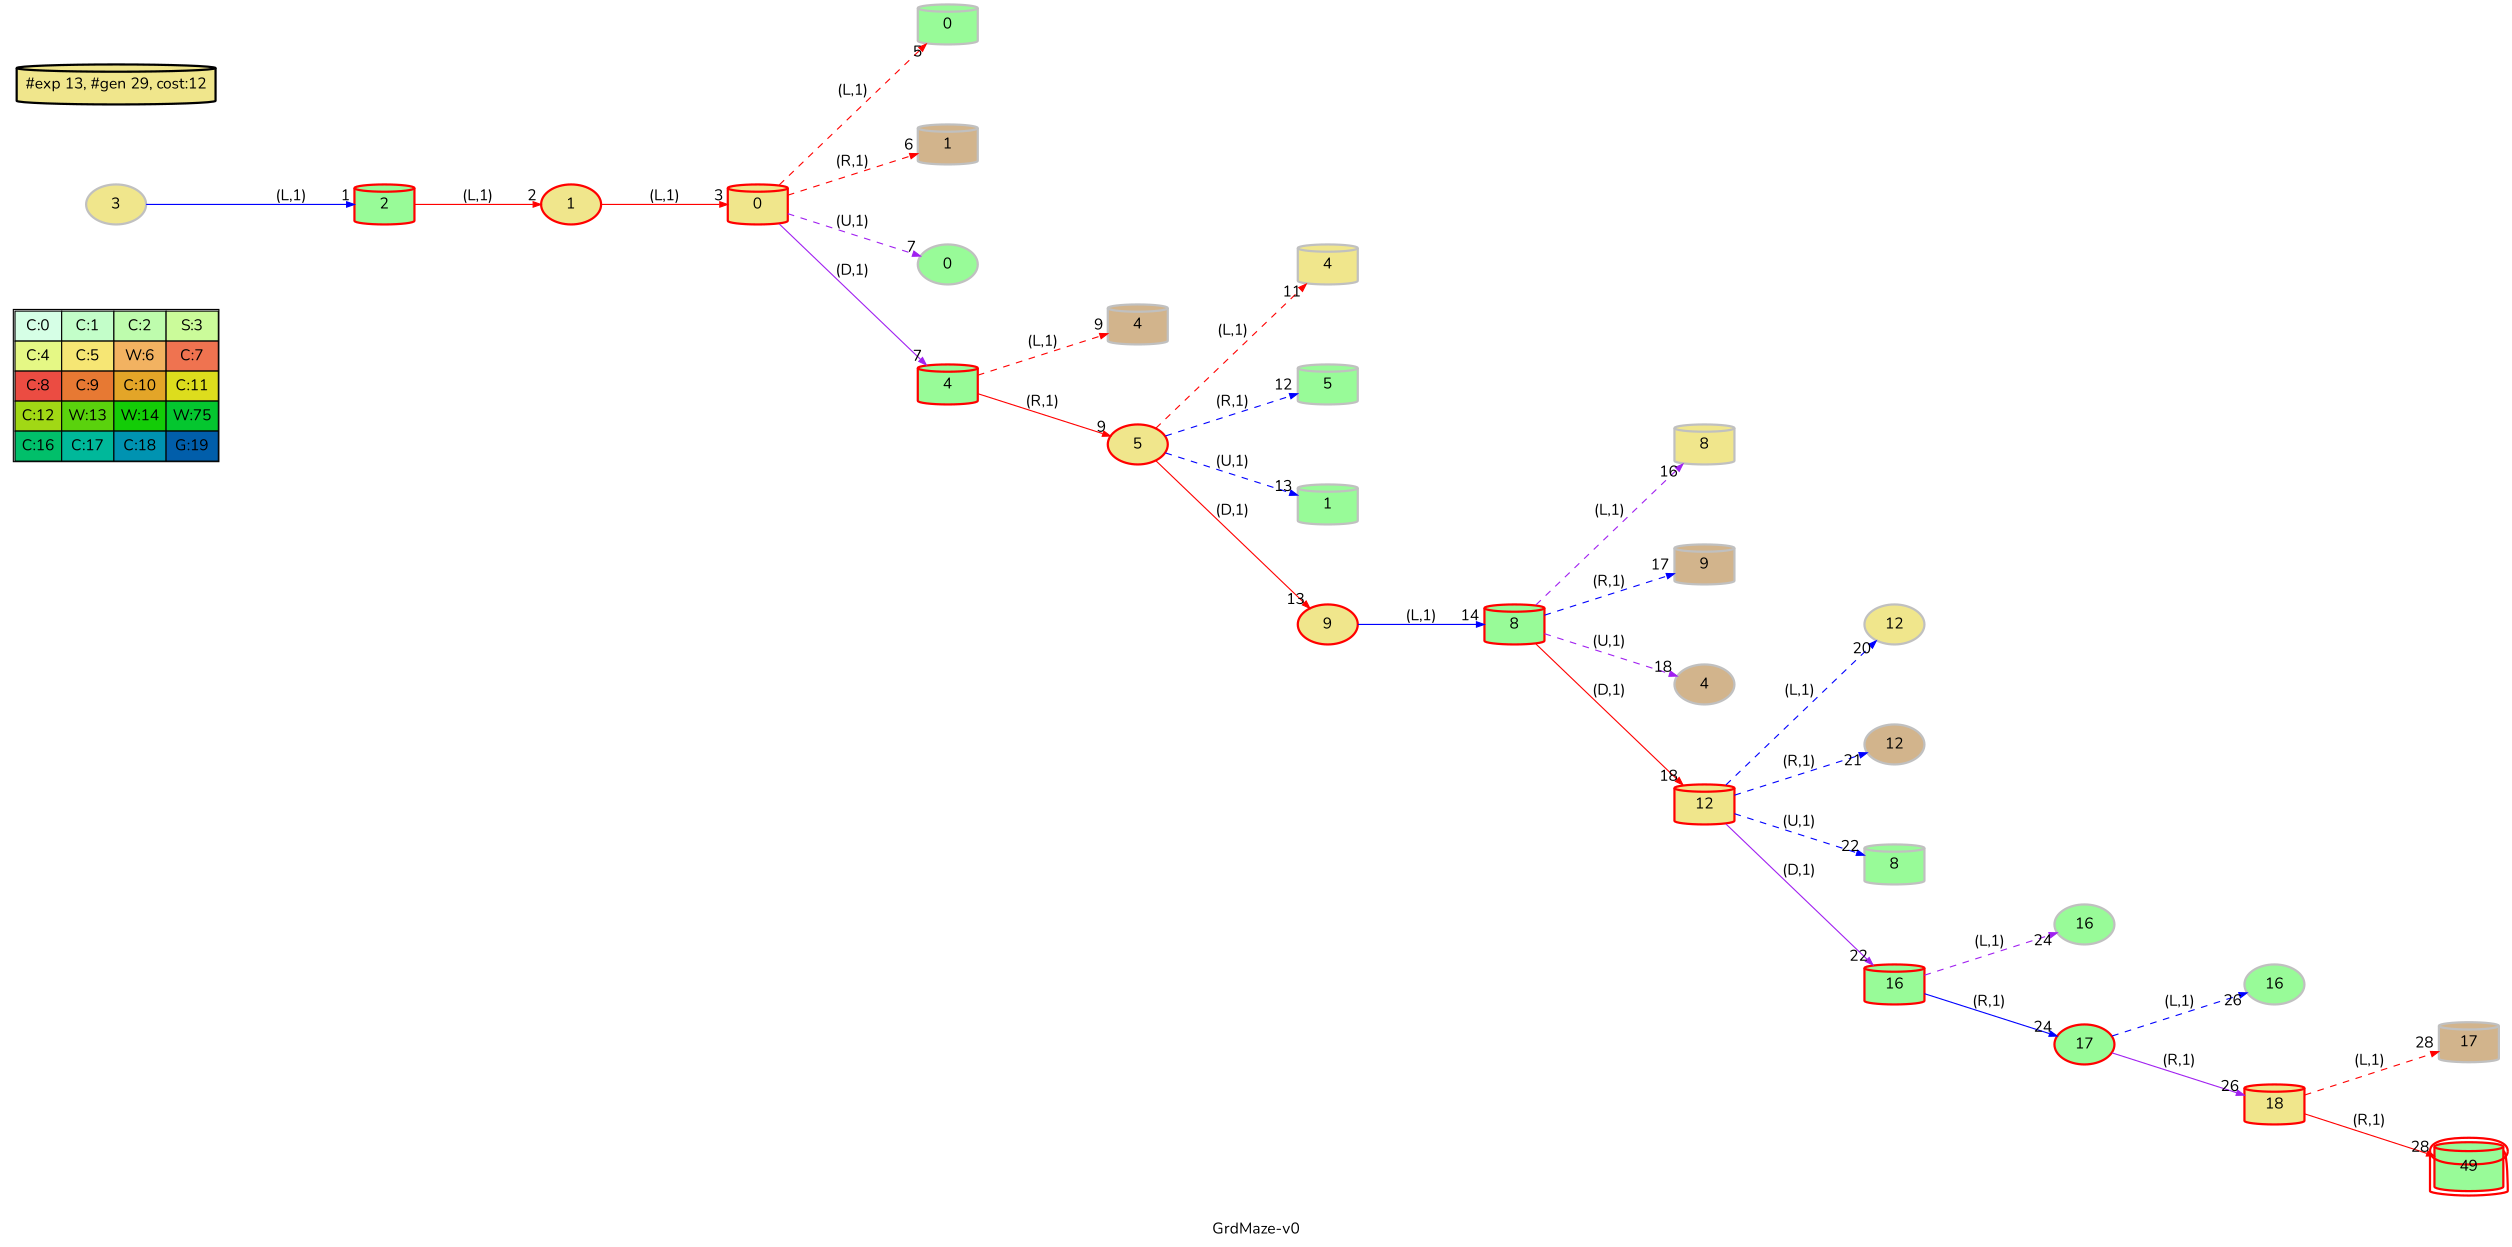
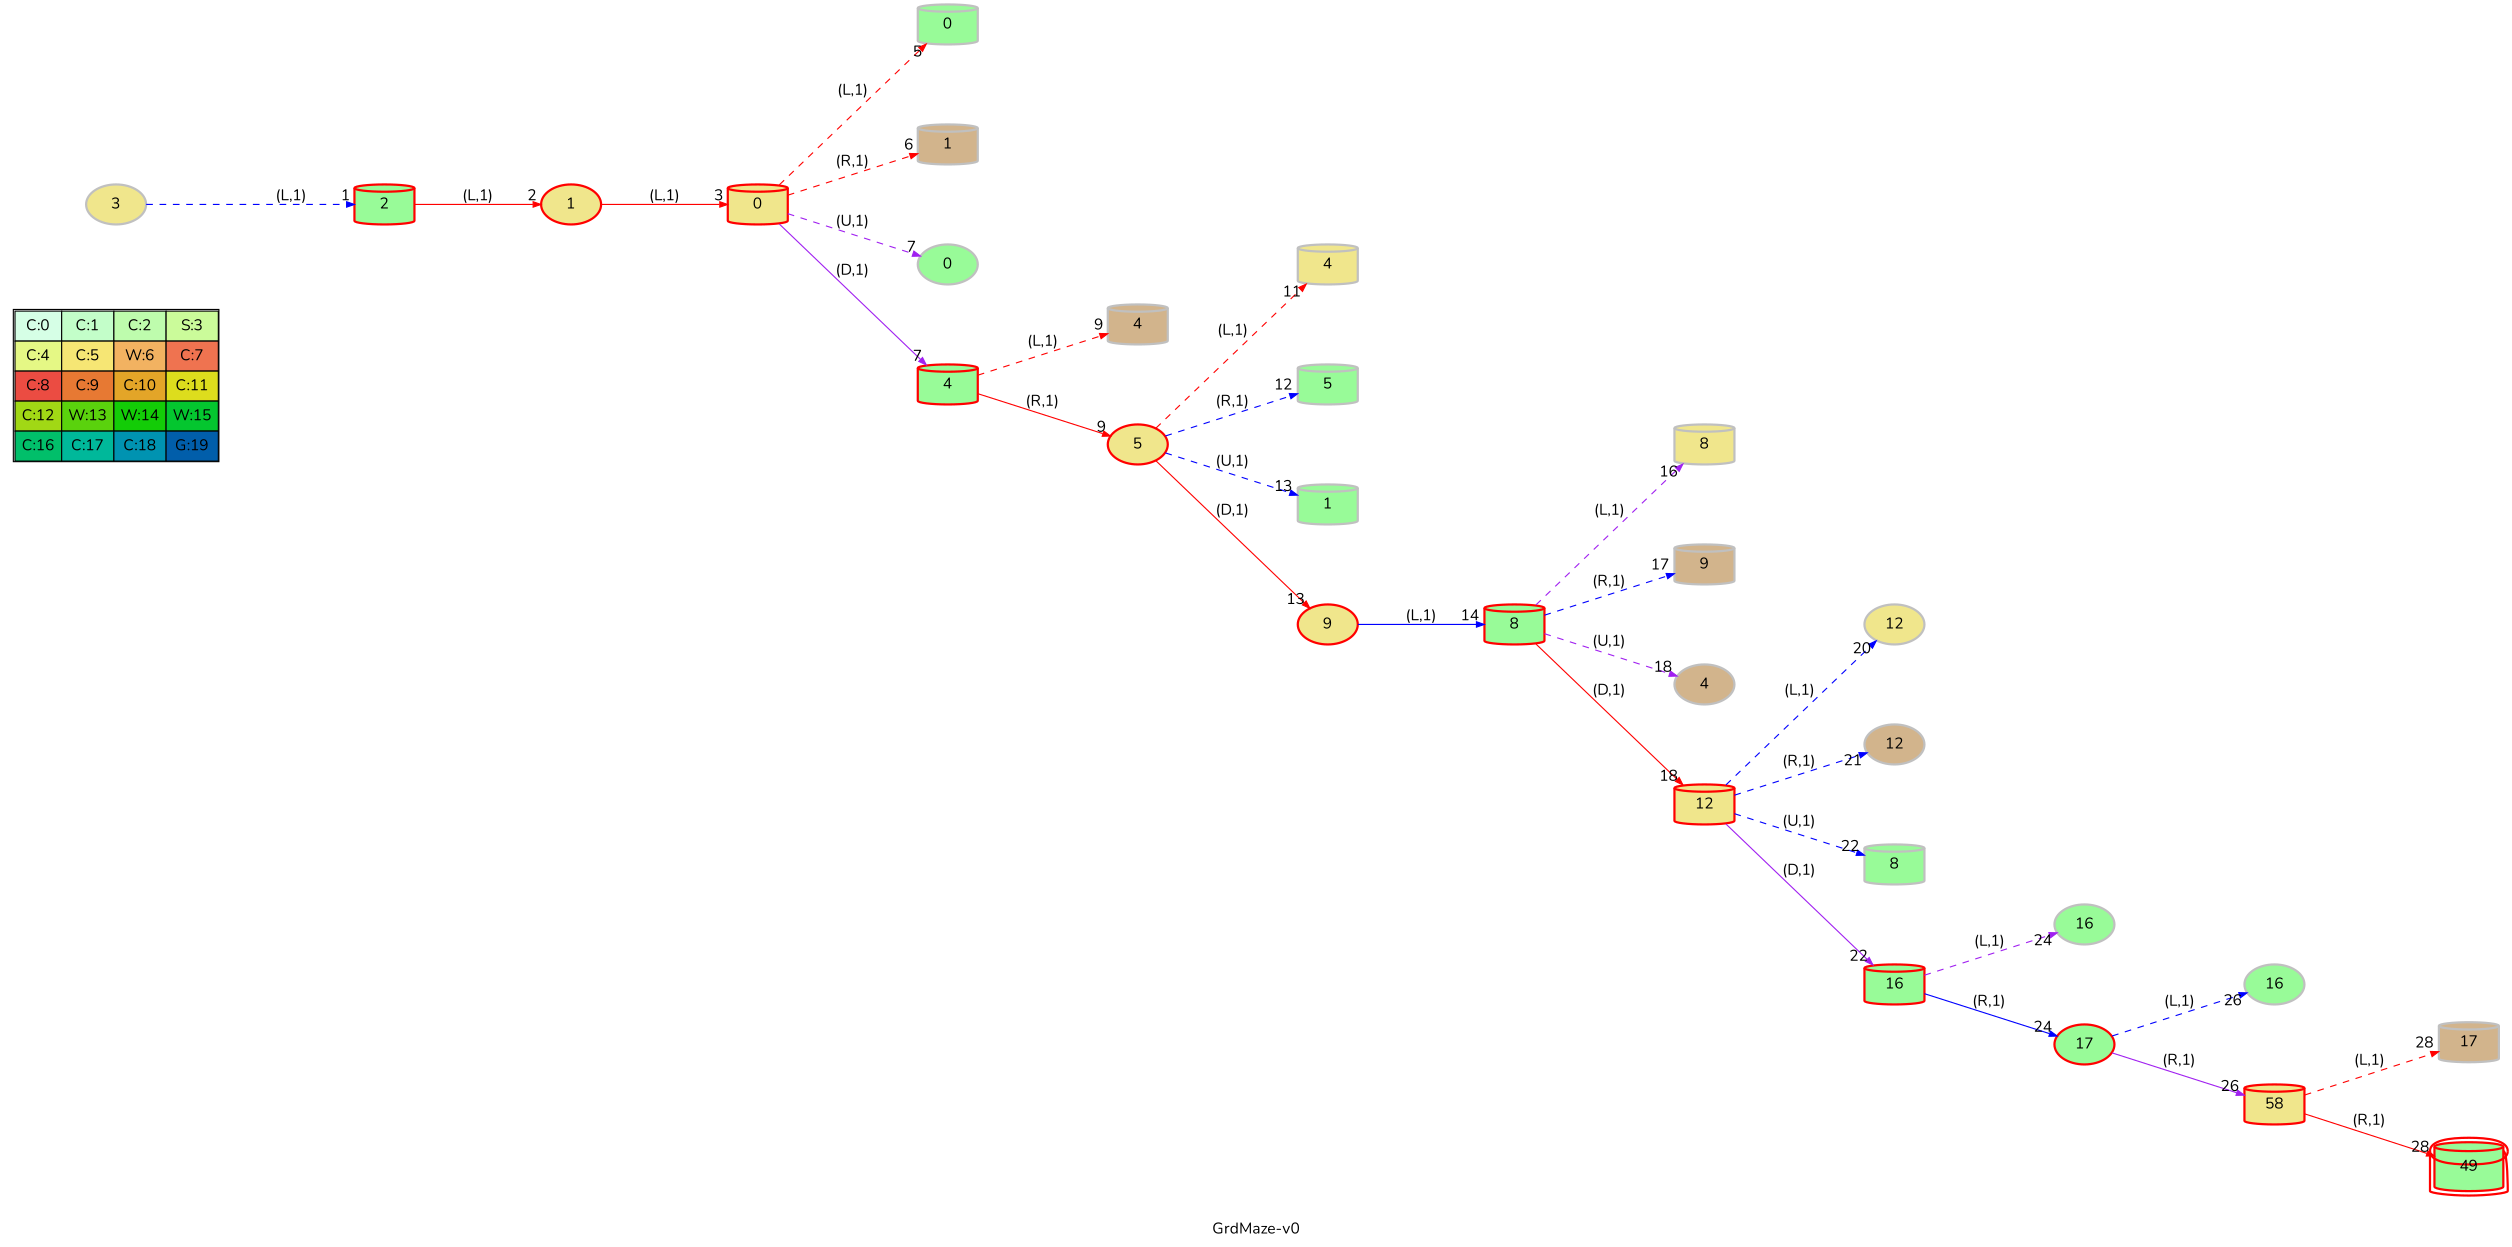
(116, 84) -> none
(246, 204) -> (246, 204)
(192, 416) -> (192, 416)
(2274, 1104) -> (2274, 1104)
